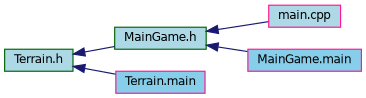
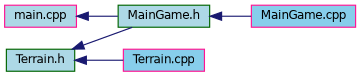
(243, 26) -> (103, 16)
(305, 60) -> (303, 16)
(160, 82) -> (164, 60)
